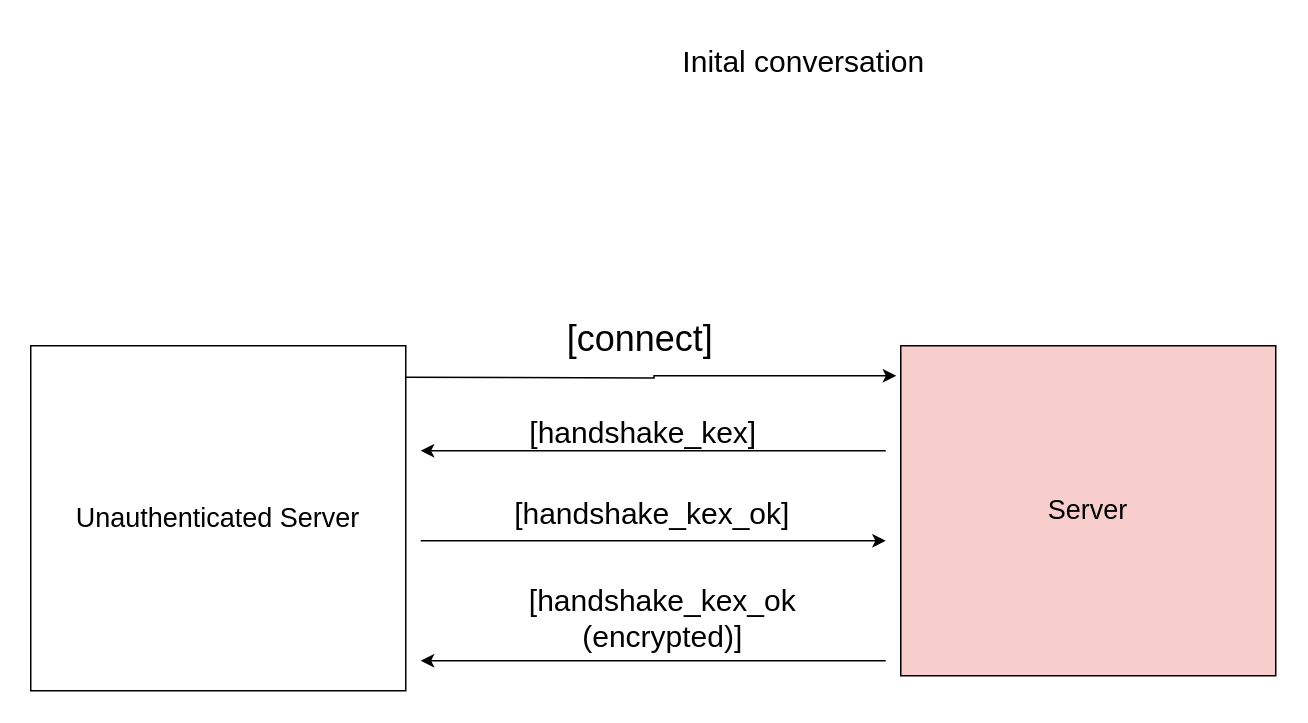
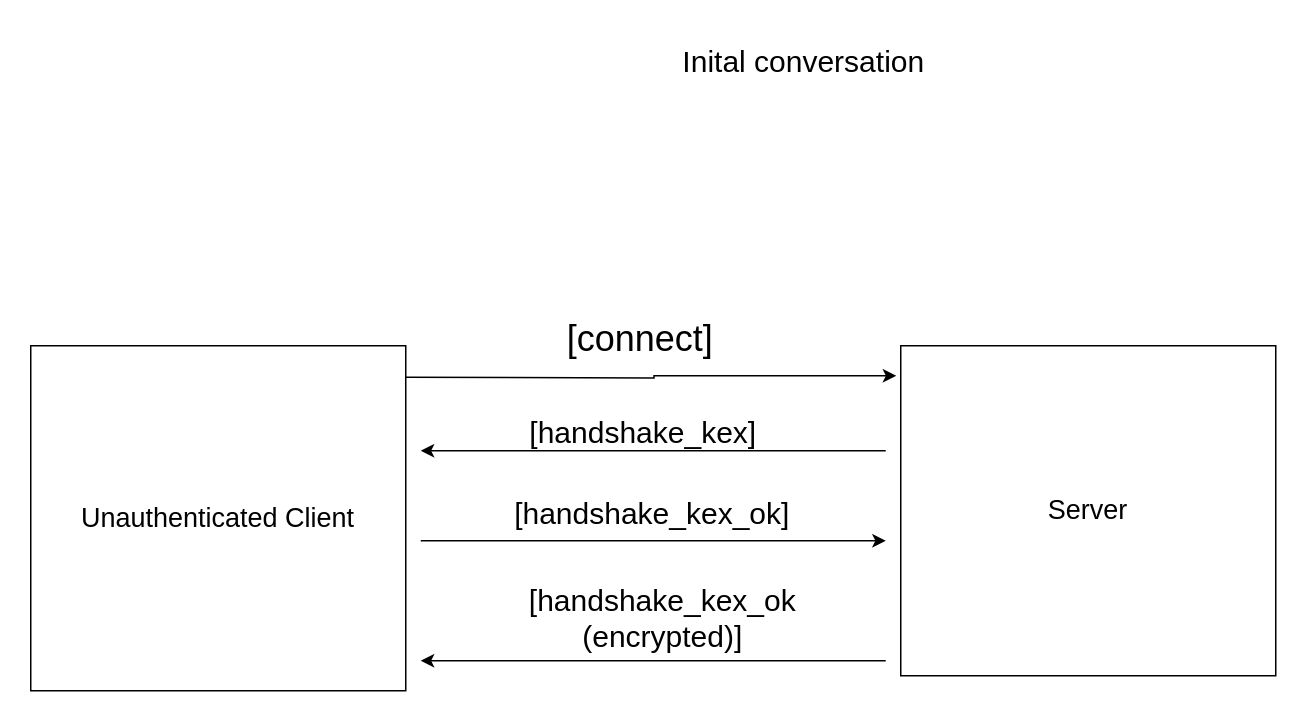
(1088, 511) -> (1088, 511)
(218, 518) -> (218, 518)
